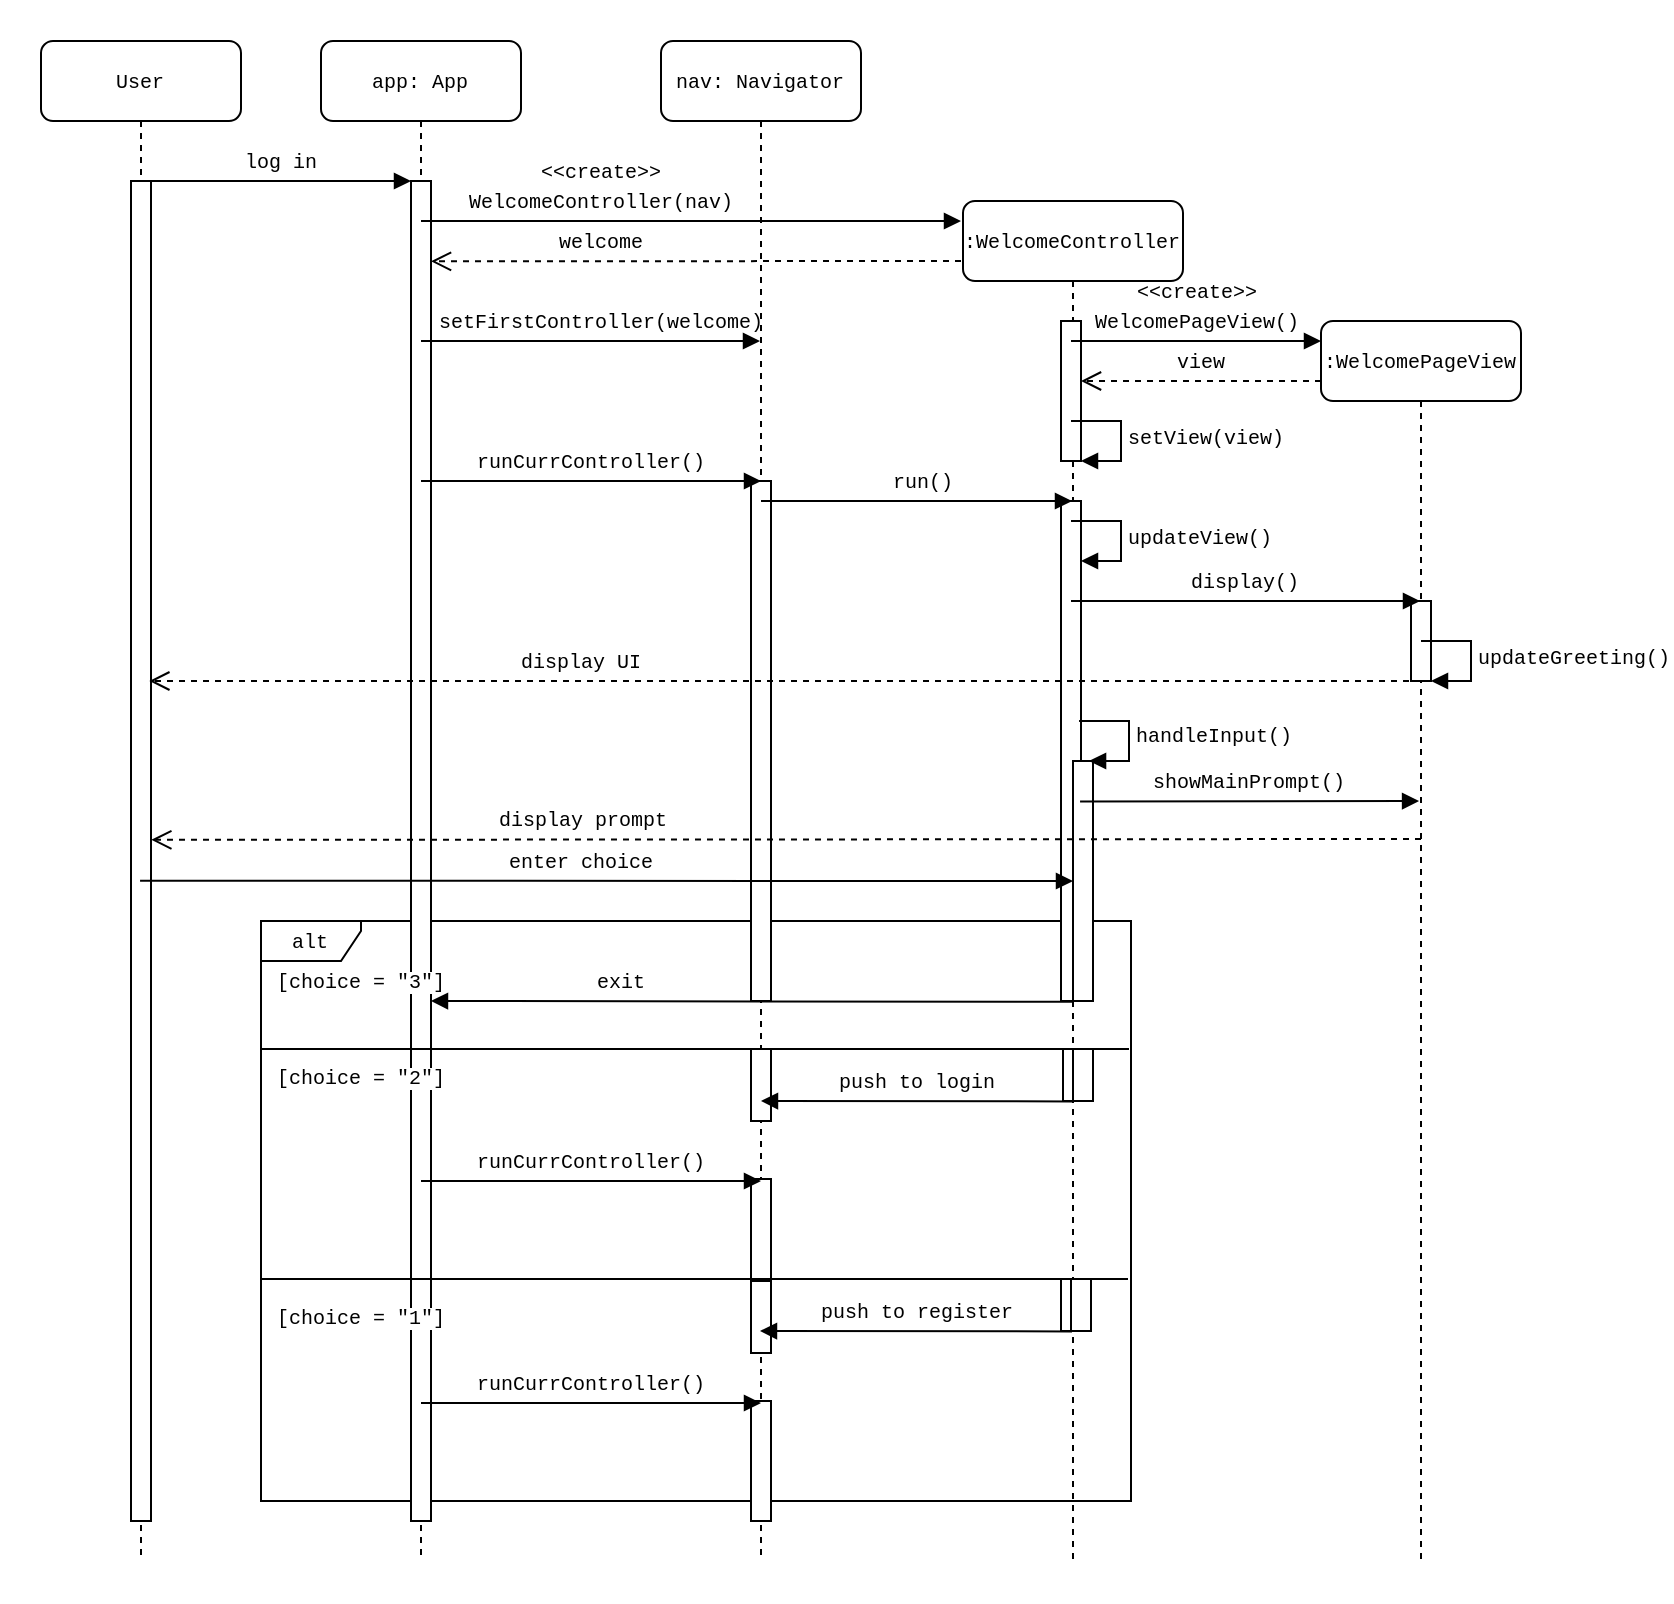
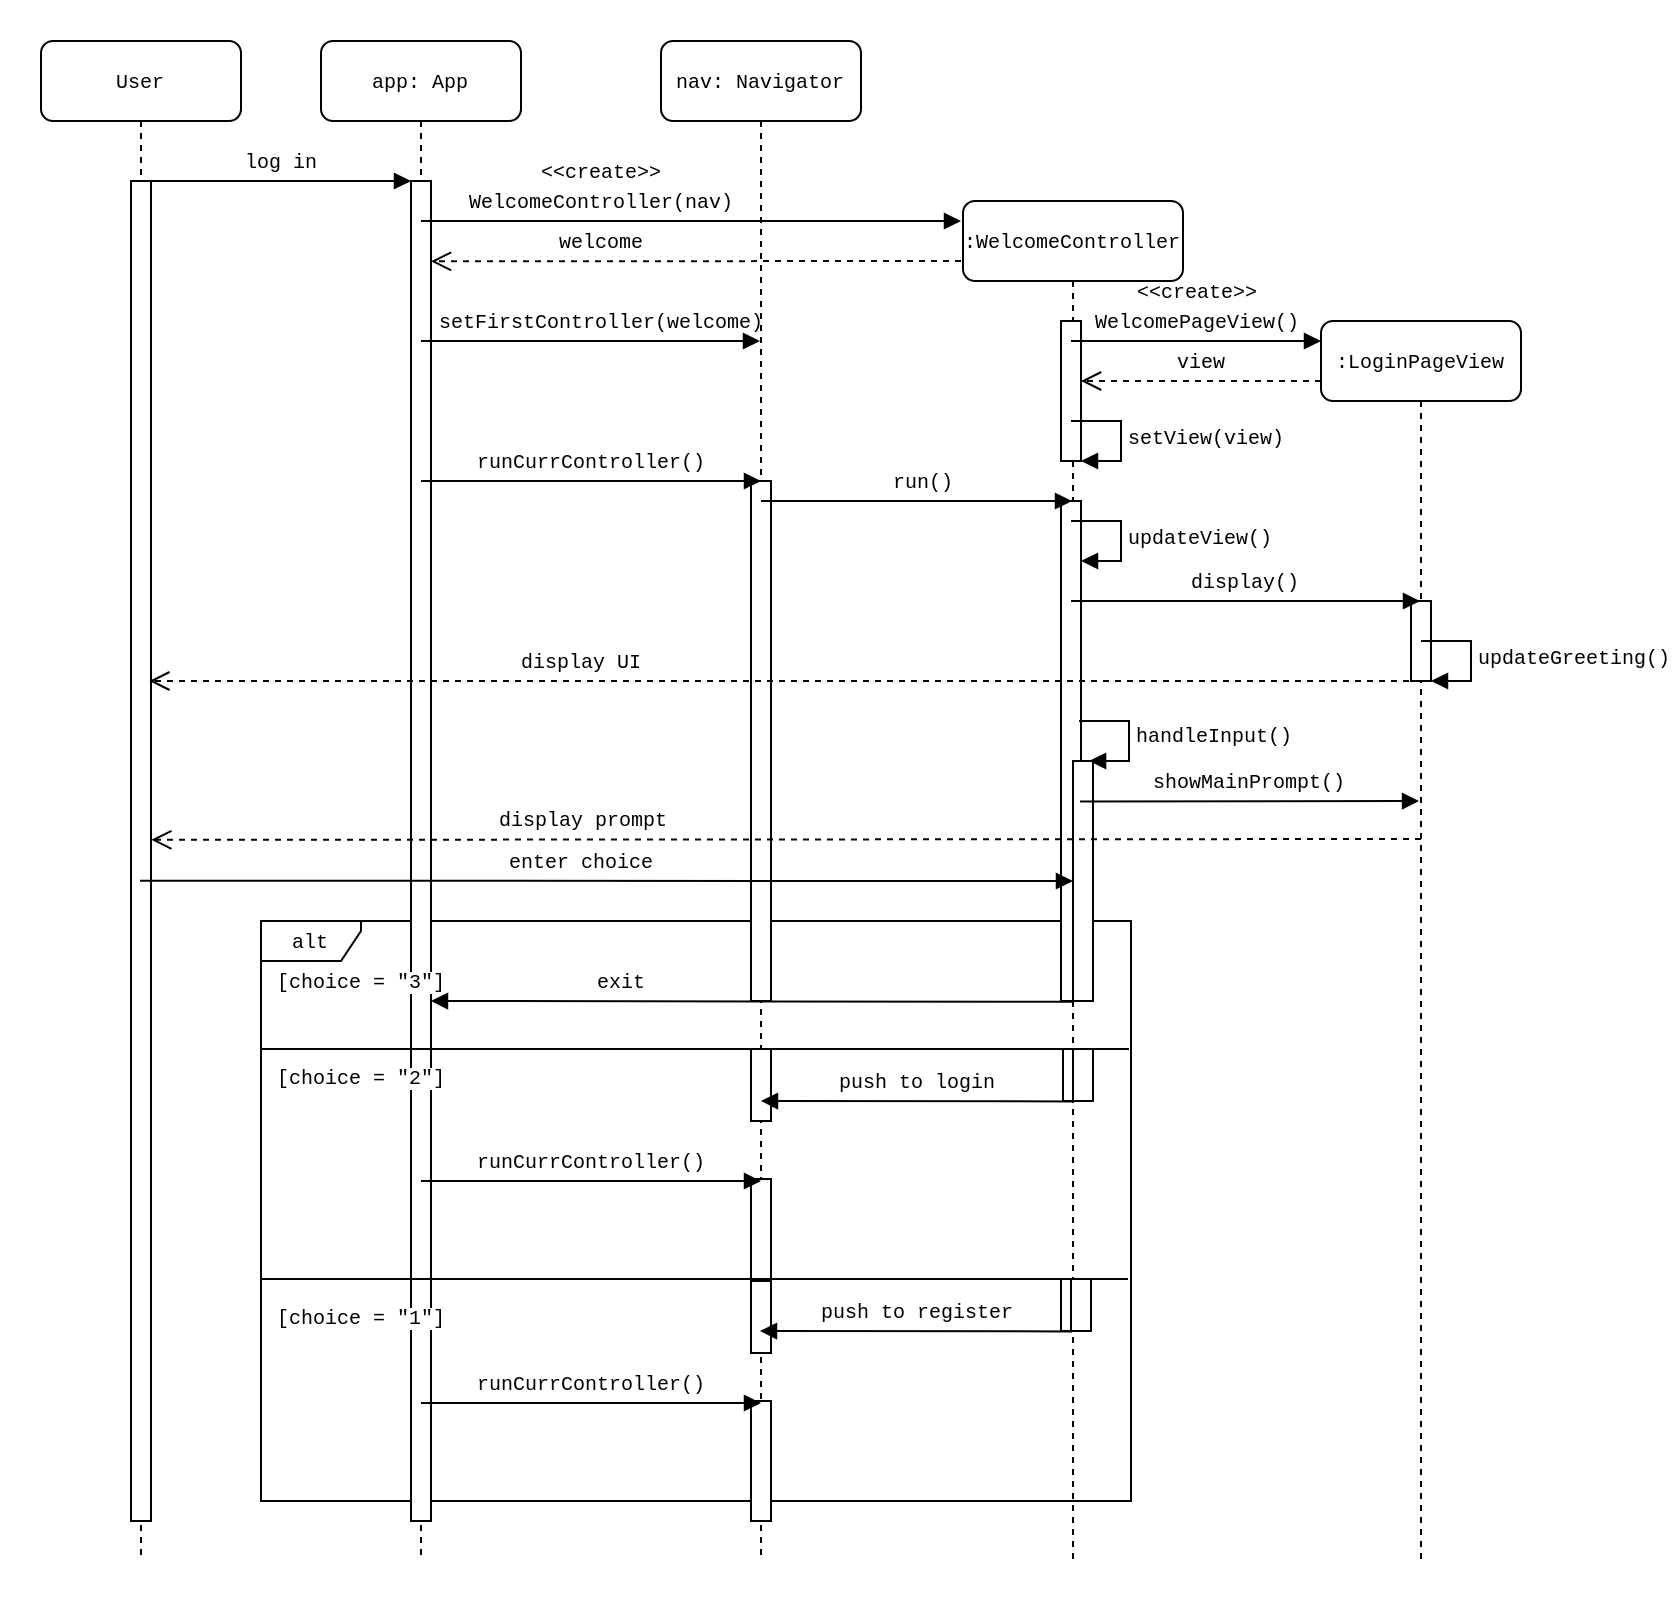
(1421, 361) -> (1421, 361)
